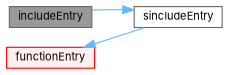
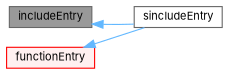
(107, 10) -> (119, 24)
